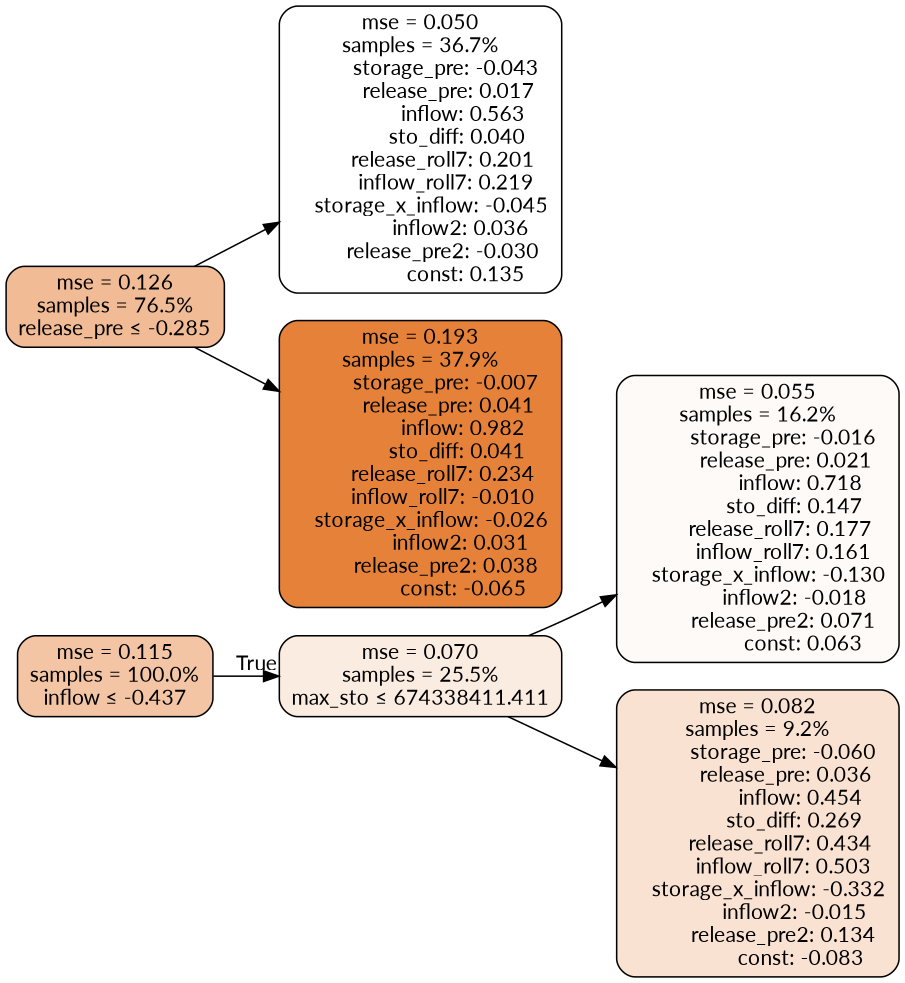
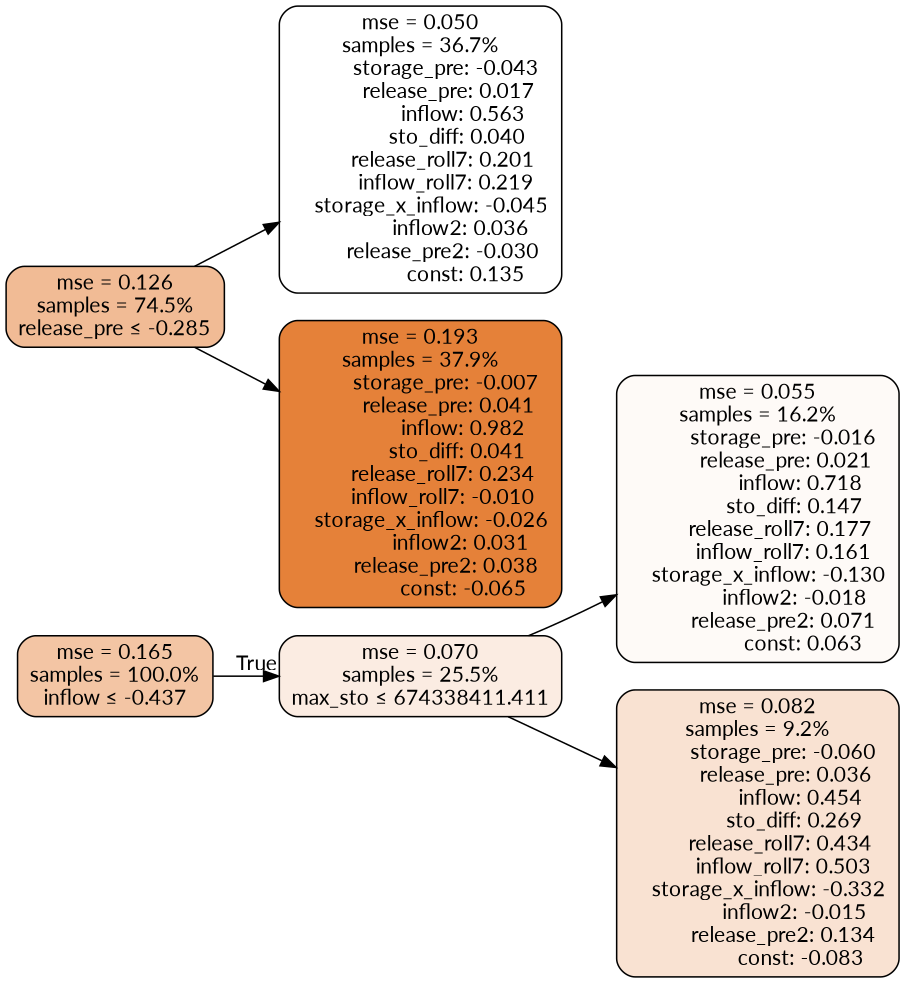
(115, 307) -> (115, 307)
(115, 676) -> (115, 676)
